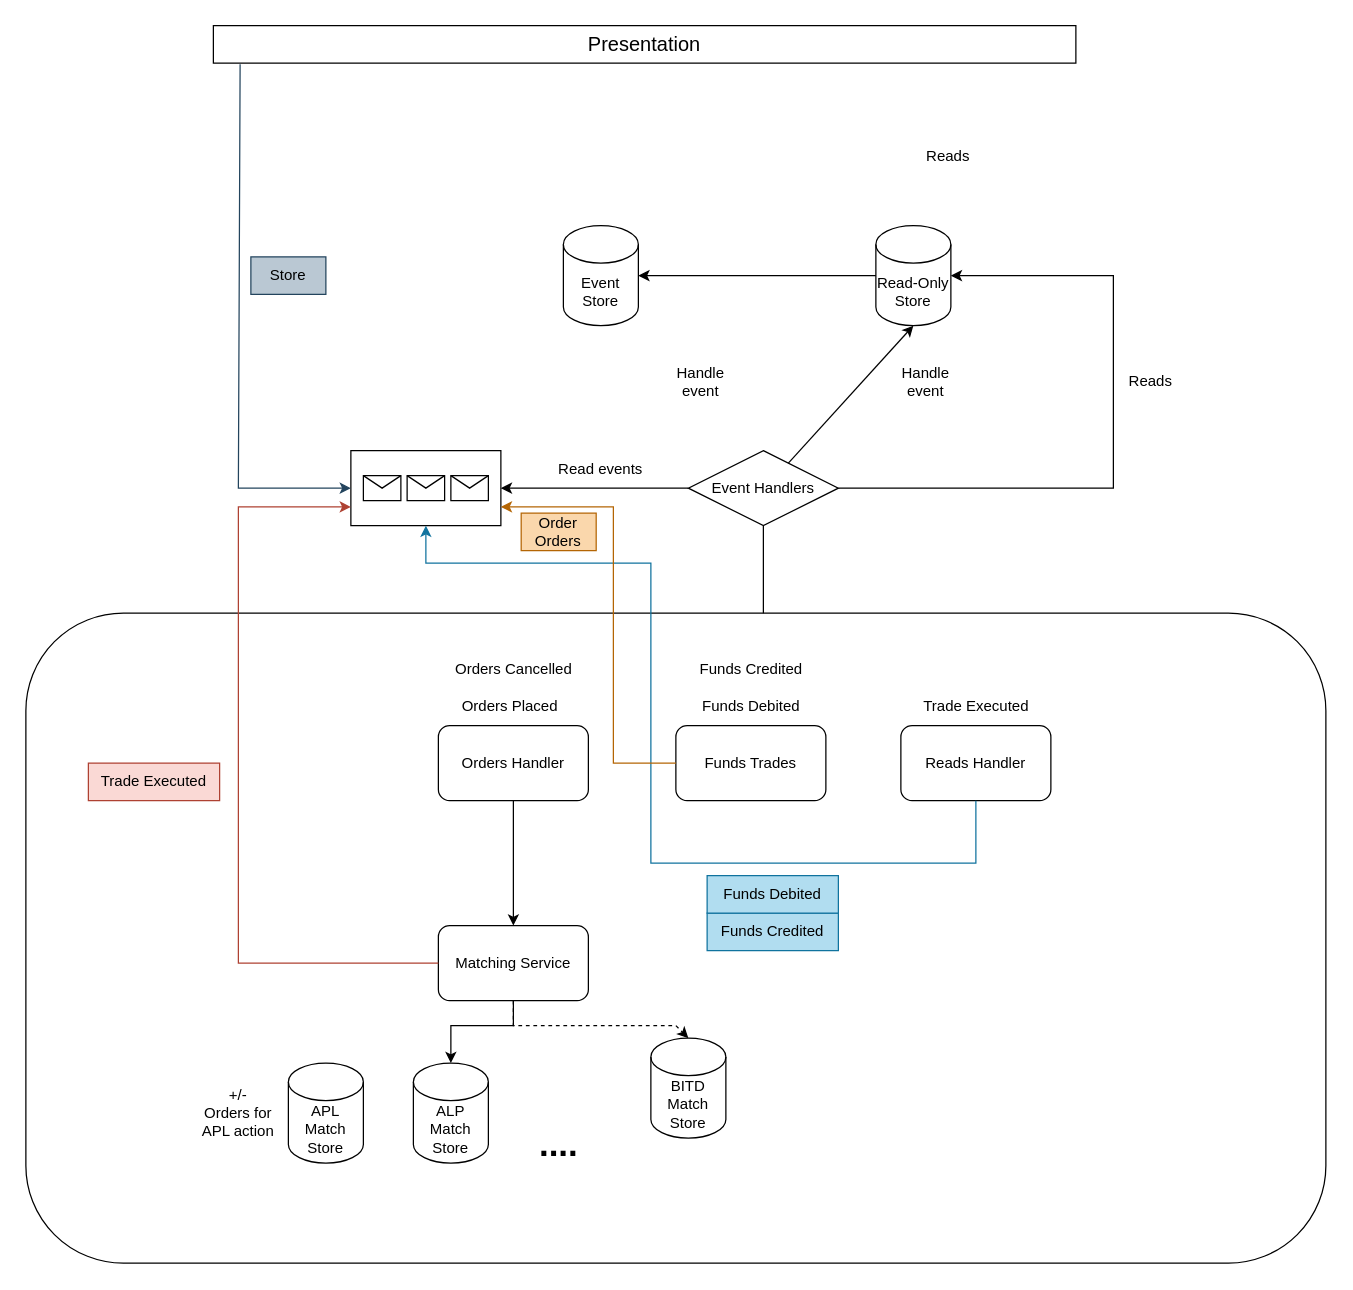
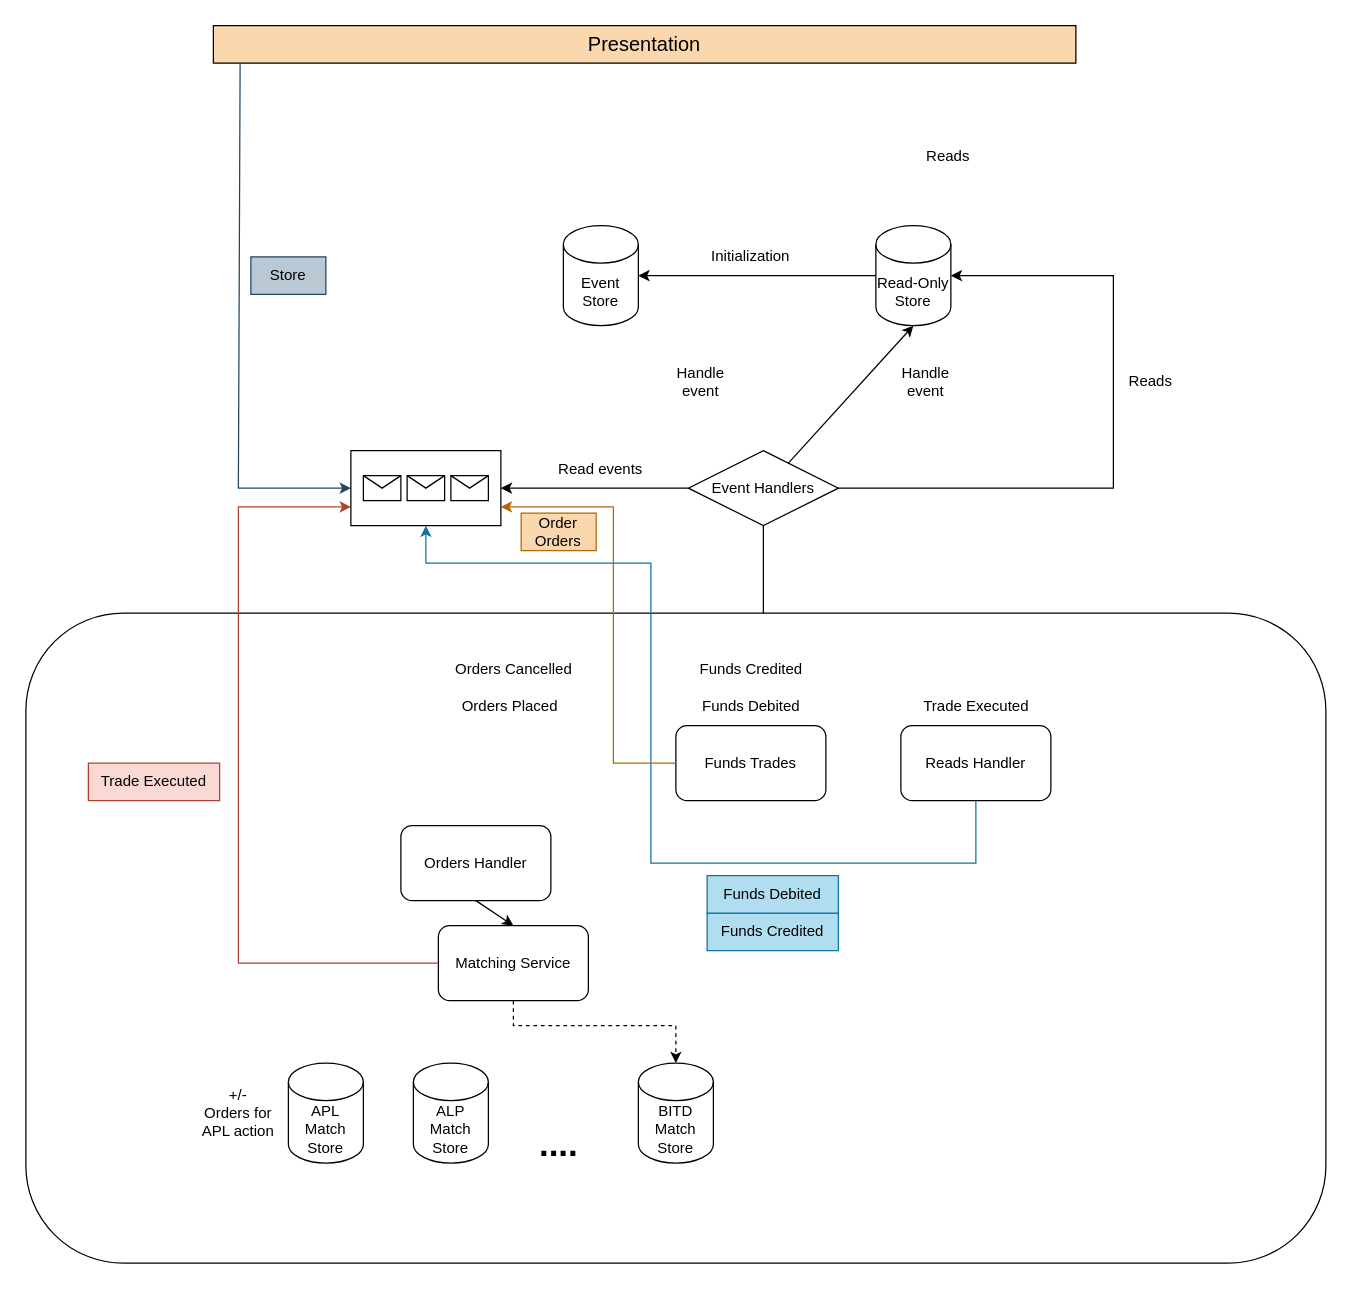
(644, 44) -> (644, 44)
none -> (751, 257)
(513, 763) -> (476, 863)
(467, 1026) -> none
(688, 1088) -> (676, 1113)
